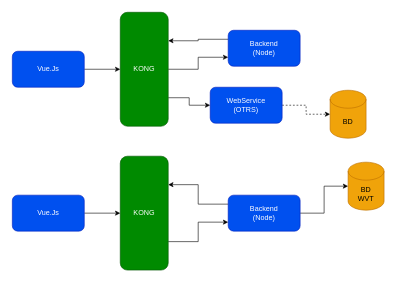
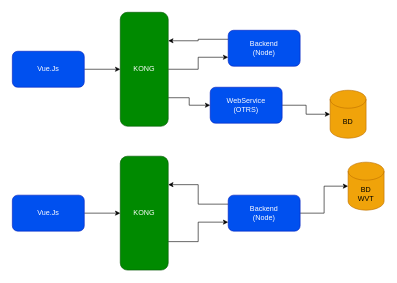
(306, 107) -> (306, 107)
